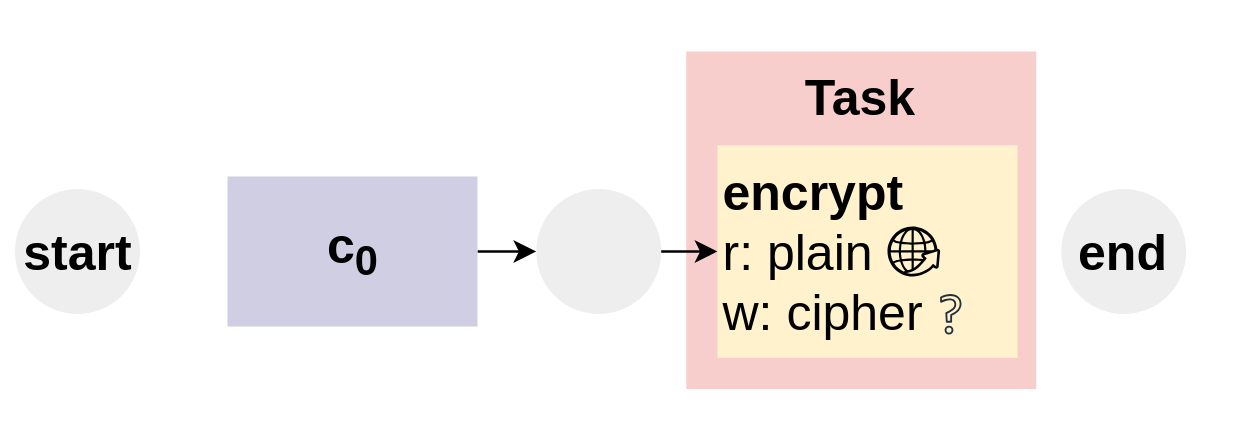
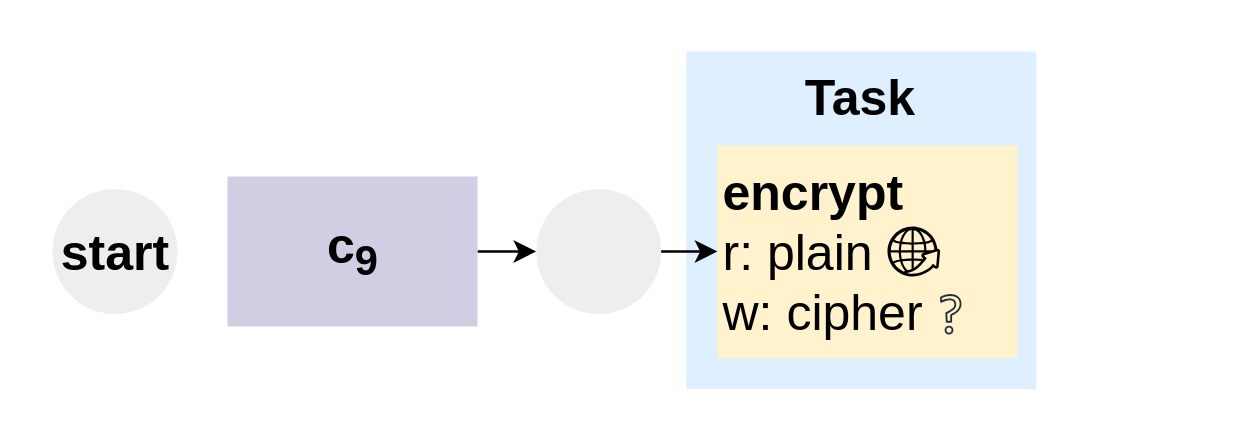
(861, 99) -> (861, 99)
(78, 251) -> (115, 251)
(354, 251) -> (354, 251)
(1124, 251) -> none
